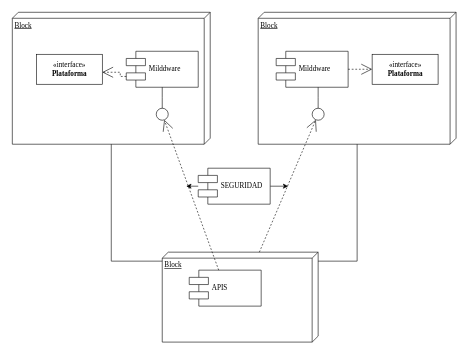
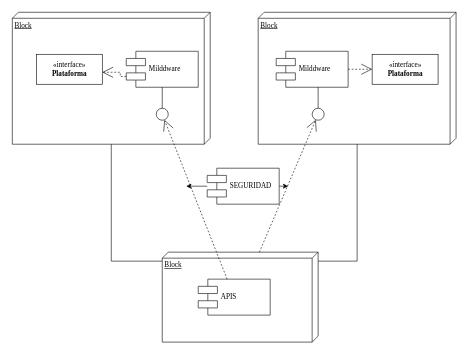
(234, 186) -> (243, 186)
(225, 288) -> (234, 297)
